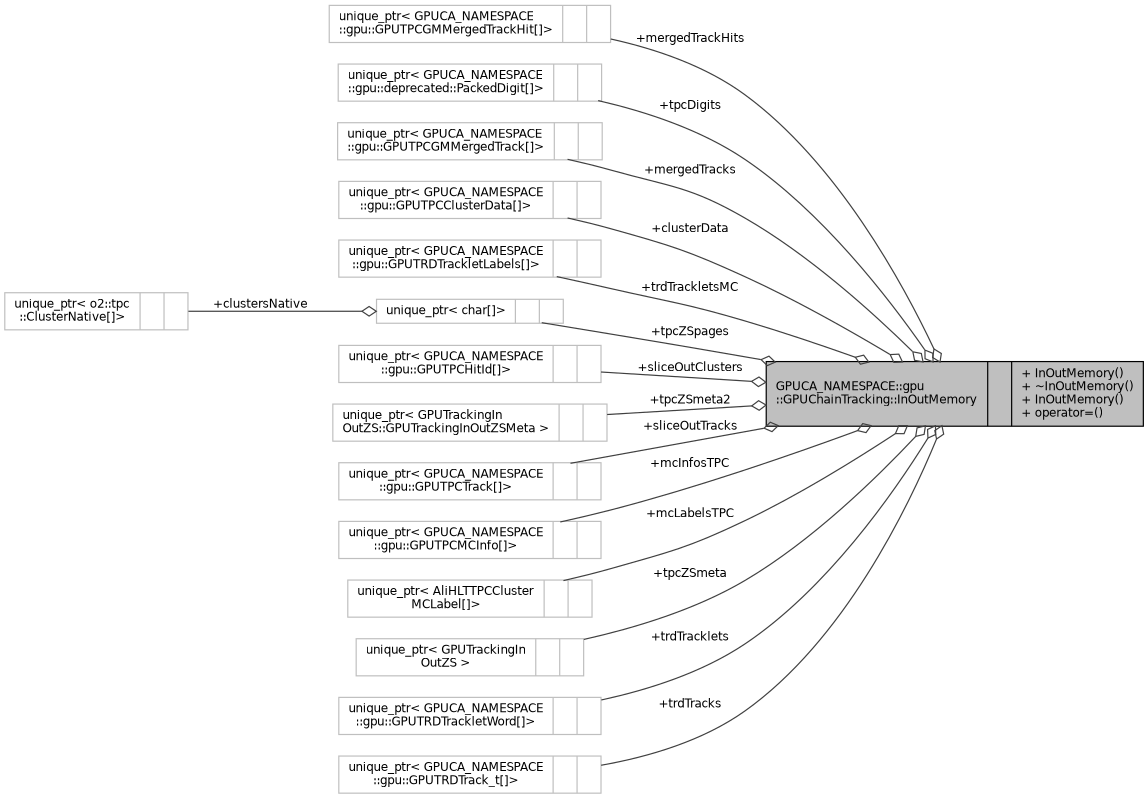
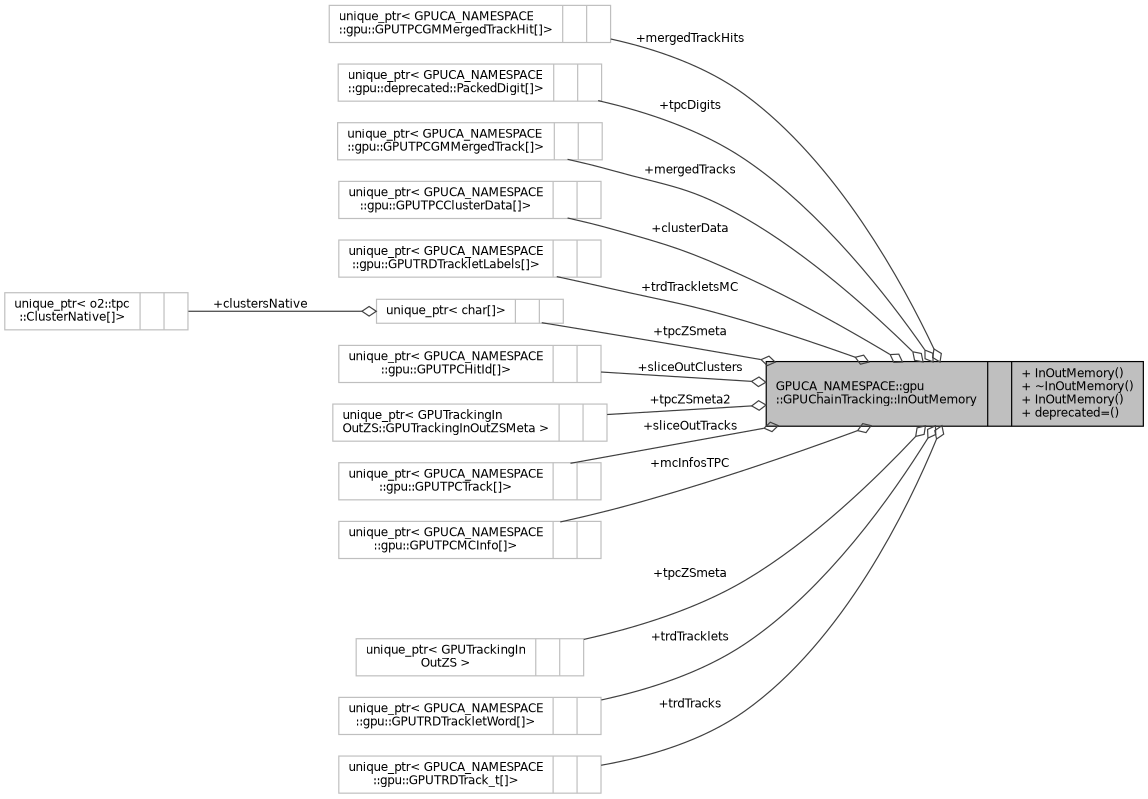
(688, 332) -> (688, 332)
(1063, 413) -> (1070, 413)
(470, 599) -> none
